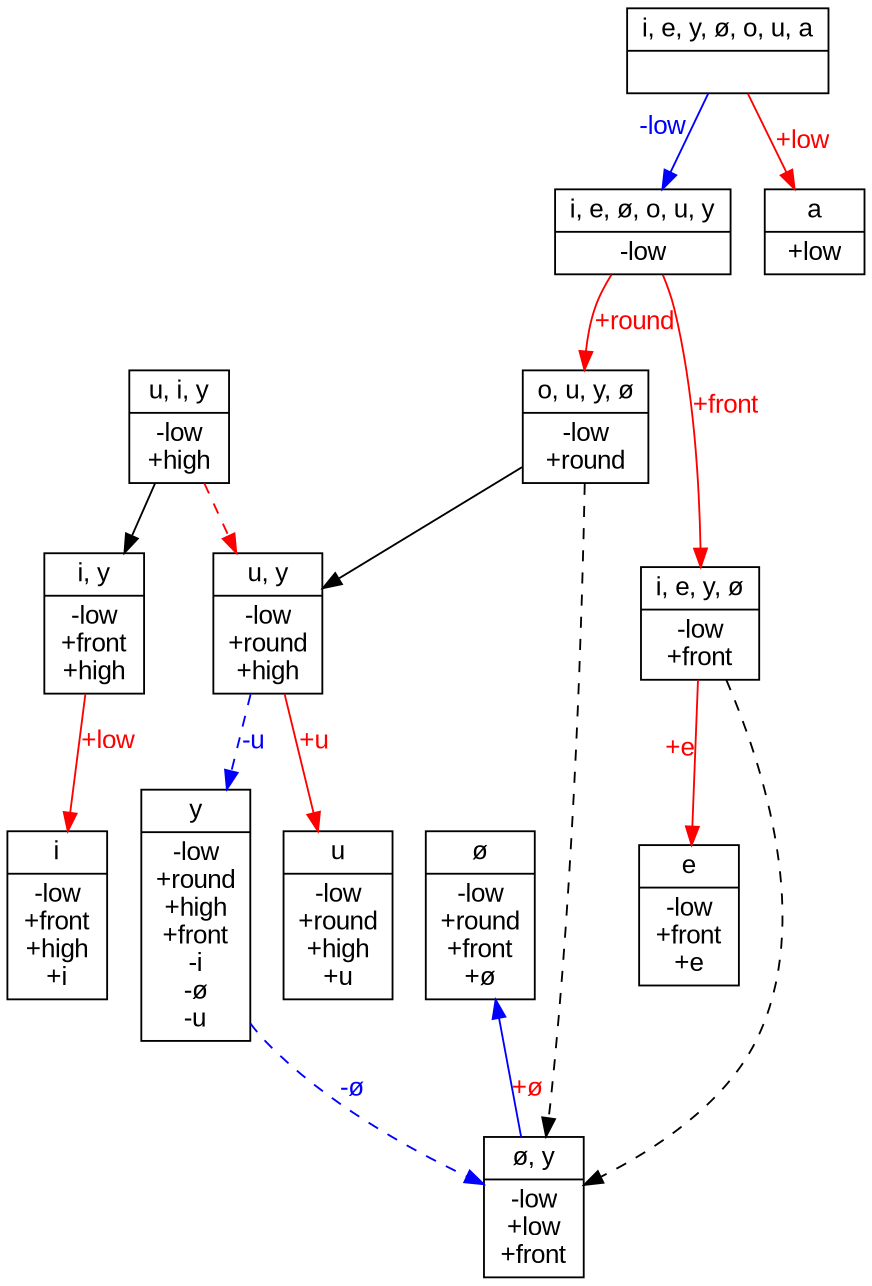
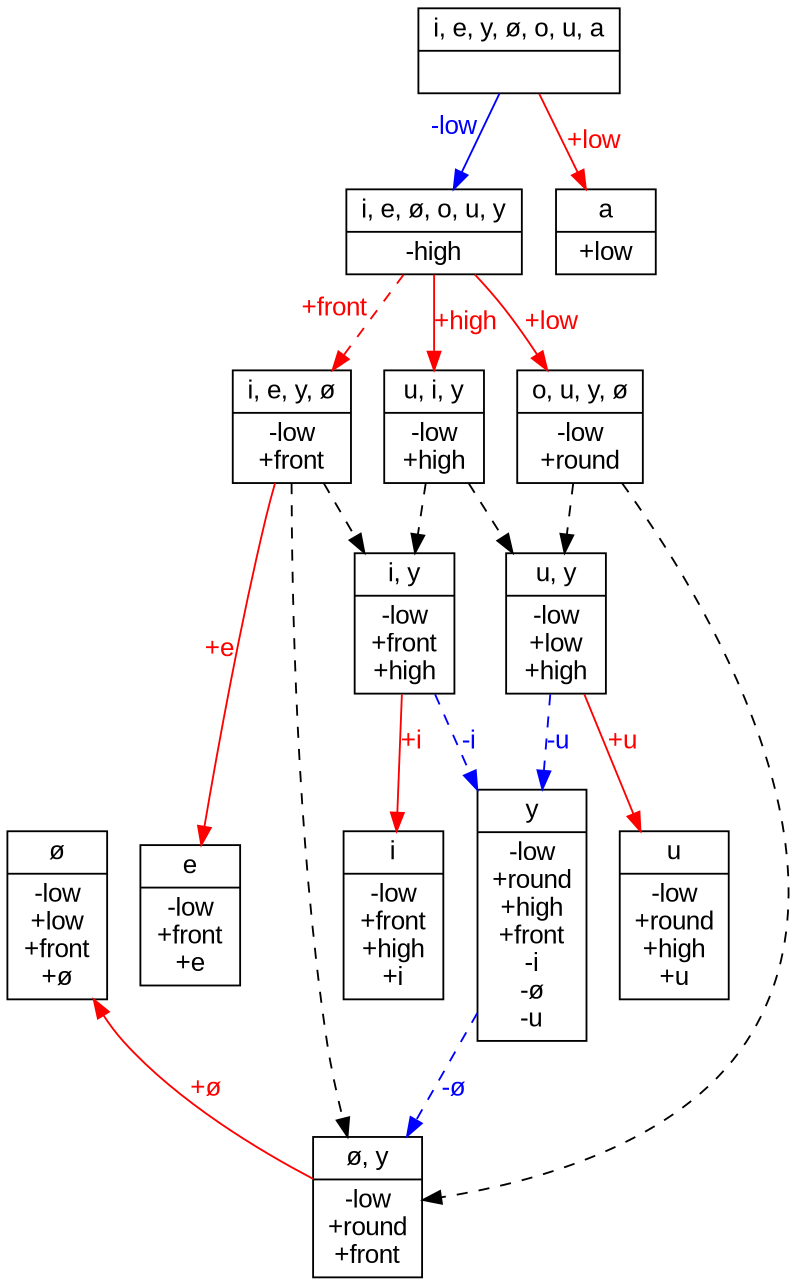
(643, 252) -> (434, 252)
none -> (434, 313)
(635, 322) -> (551, 322)
(692, 410) -> (374, 315)
(144, 509) -> (422, 509)
(216, 510) -> (486, 510)
none -> (339, 510)
(431, 523) -> (570, 509)
(268, 644) -> (556, 644)
none -> (452, 734)
(108, 742) -> (412, 742)
(480, 922) -> (57, 922)
(510, 1077) -> (199, 1108)
(534, 1227) -> (368, 1227)
